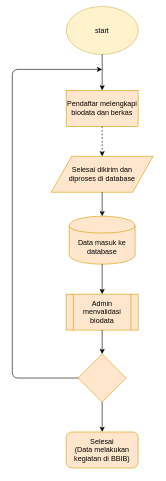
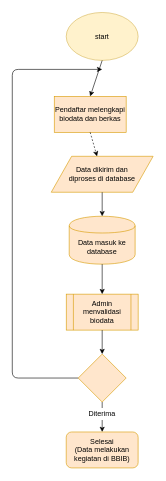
(102, 30) -> (102, 36)
(102, 108) -> (90, 114)
(102, 174) -> (102, 174)
none -> (102, 414)
